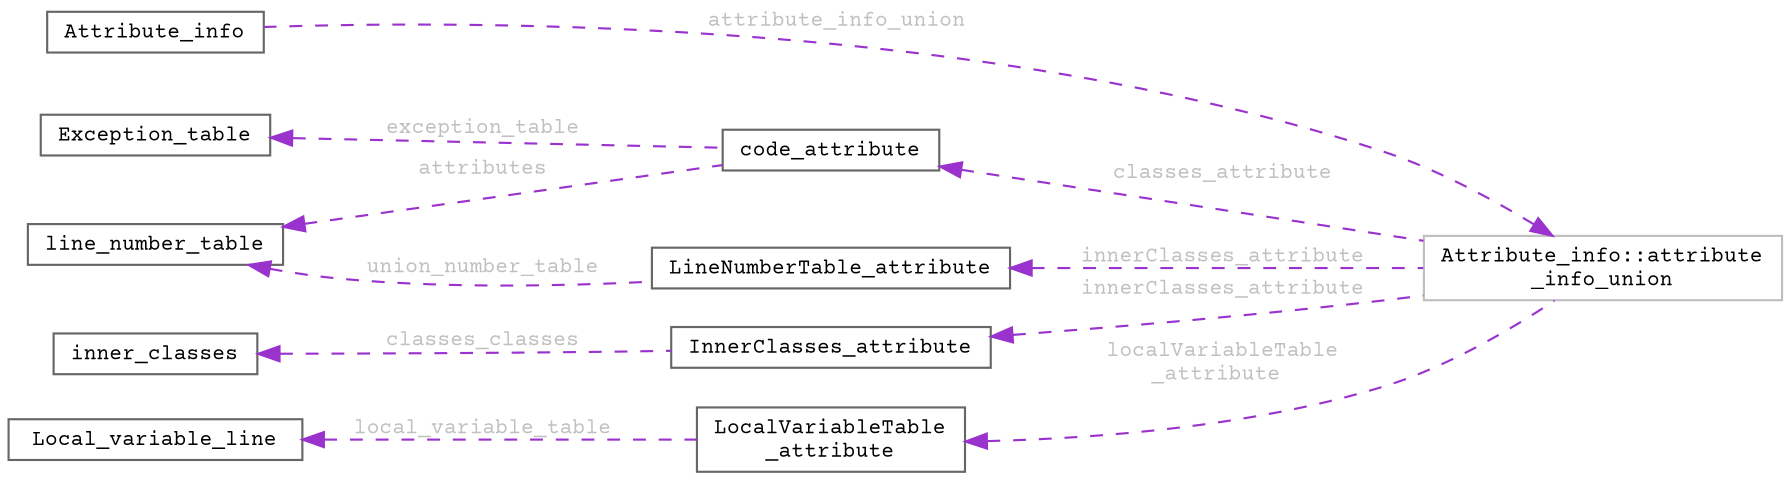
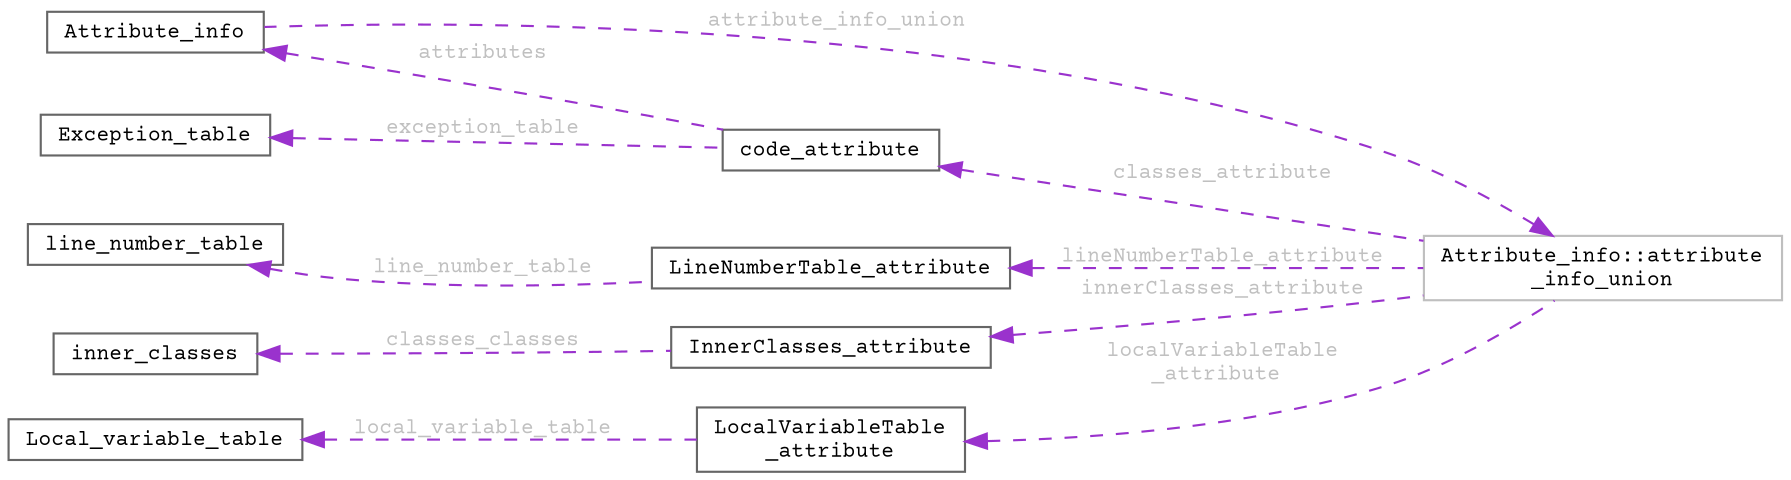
(513, 194) -> (505, 90)
(1217, 256) -> (1217, 256)
(477, 267) -> (477, 267)
(155, 440) -> (155, 440)
